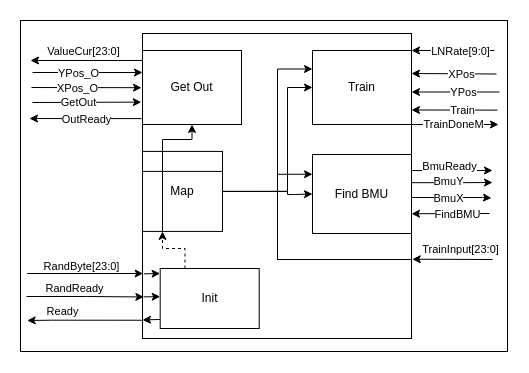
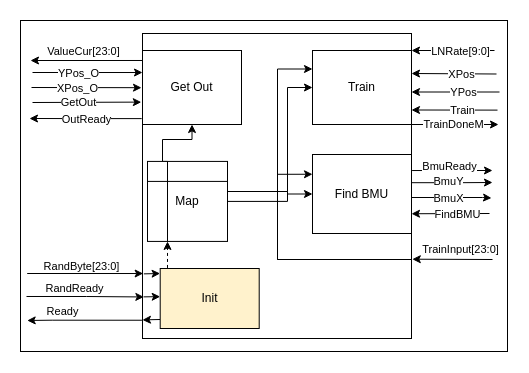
(183, 191) -> (188, 201)
(210, 299) -> (210, 299)
